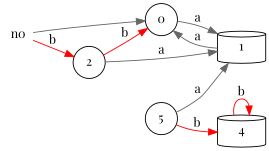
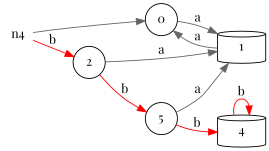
(18, 35) -> (18, 35)
(122, 44) -> (117, 93)
